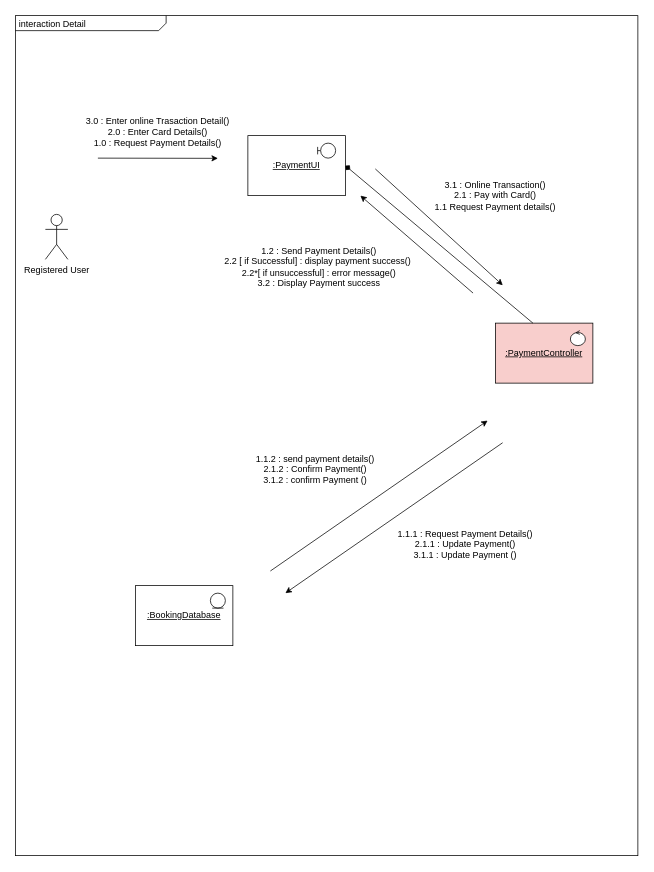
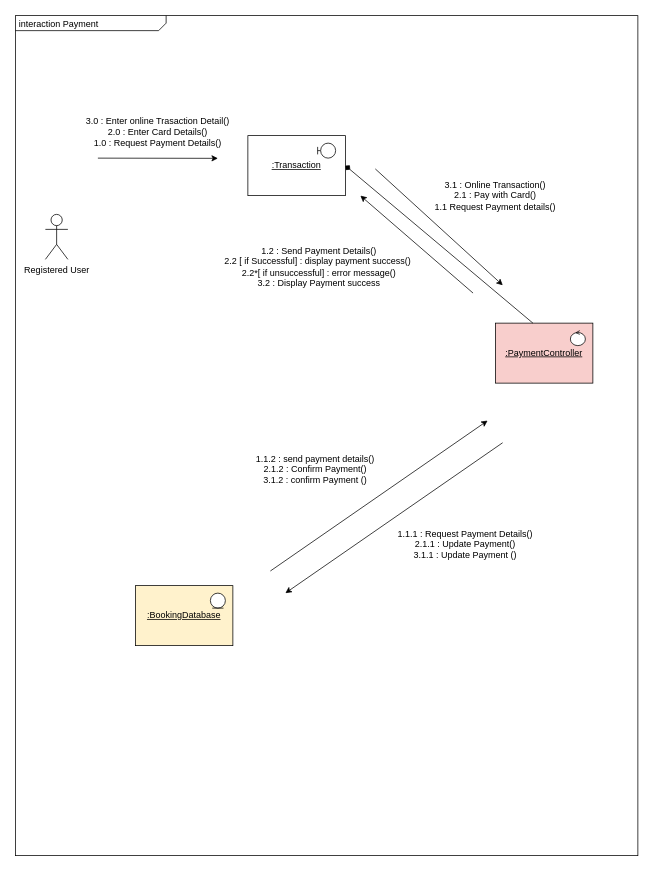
(55, 21) -> (60, 21)
(297, 165) -> (297, 165)
(184, 615) -> (184, 615)
